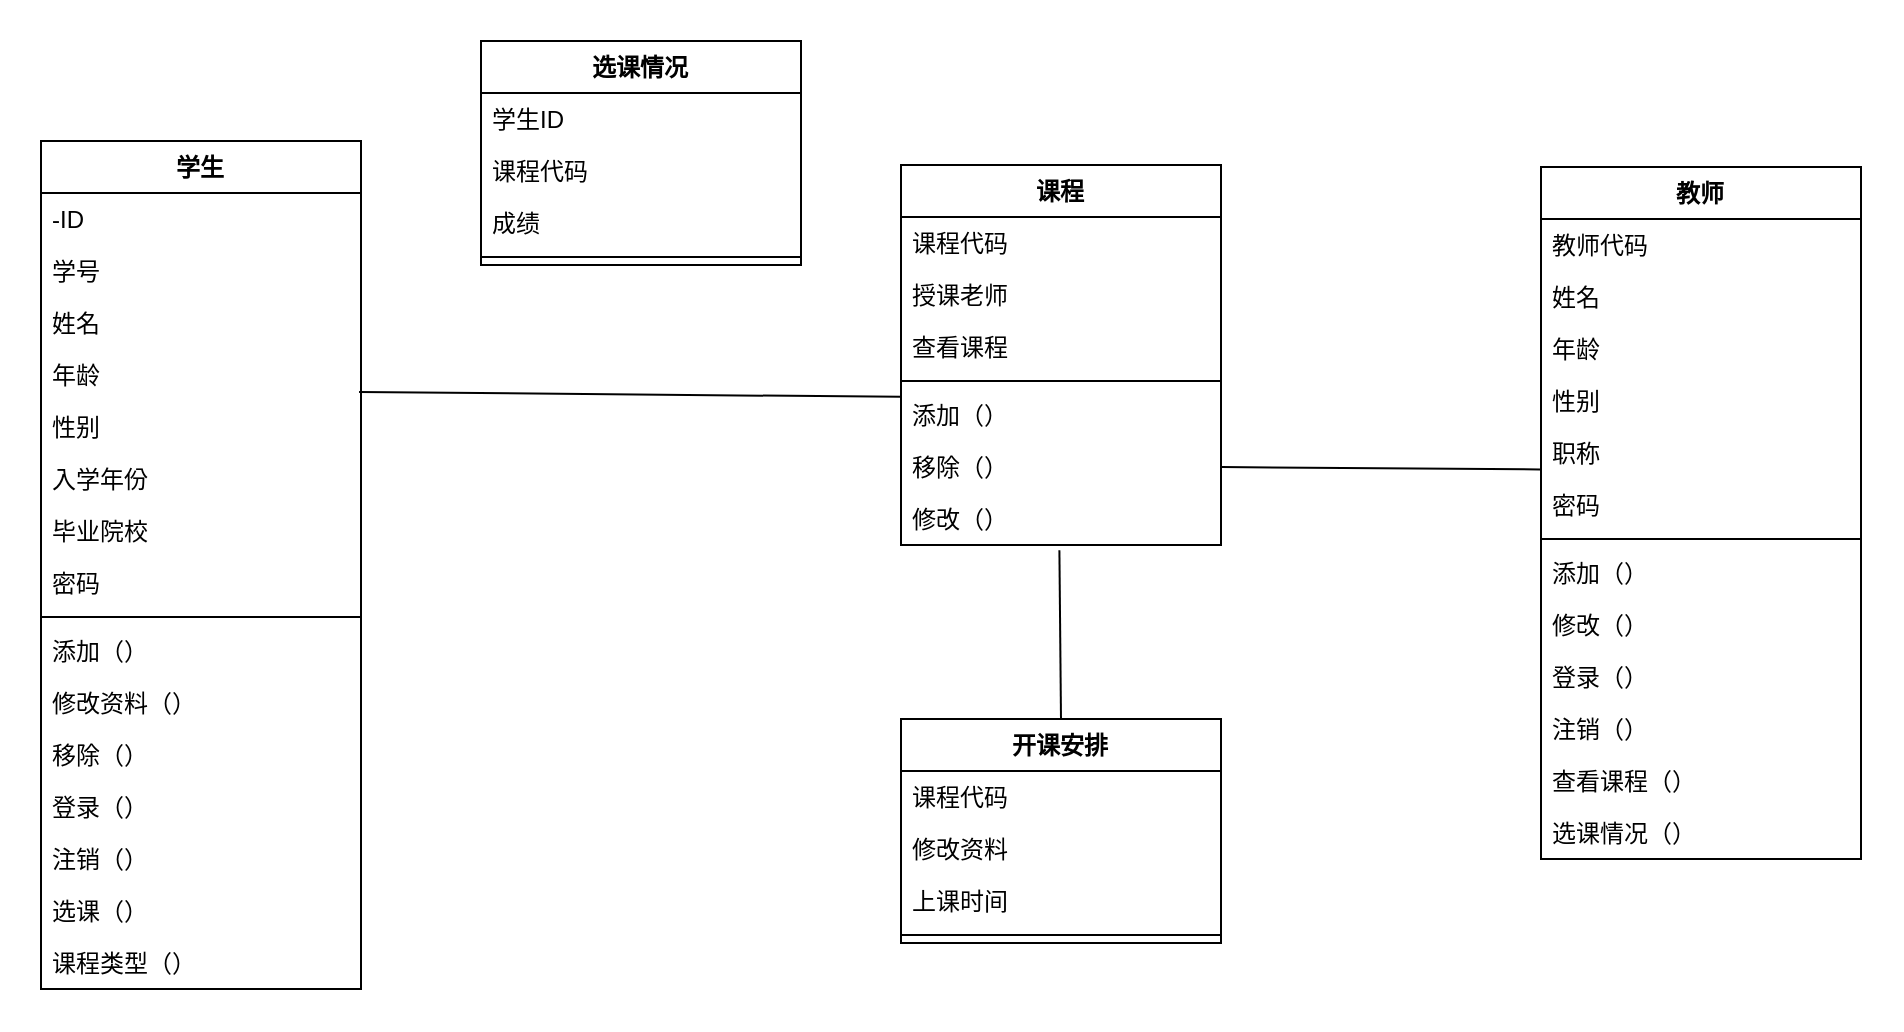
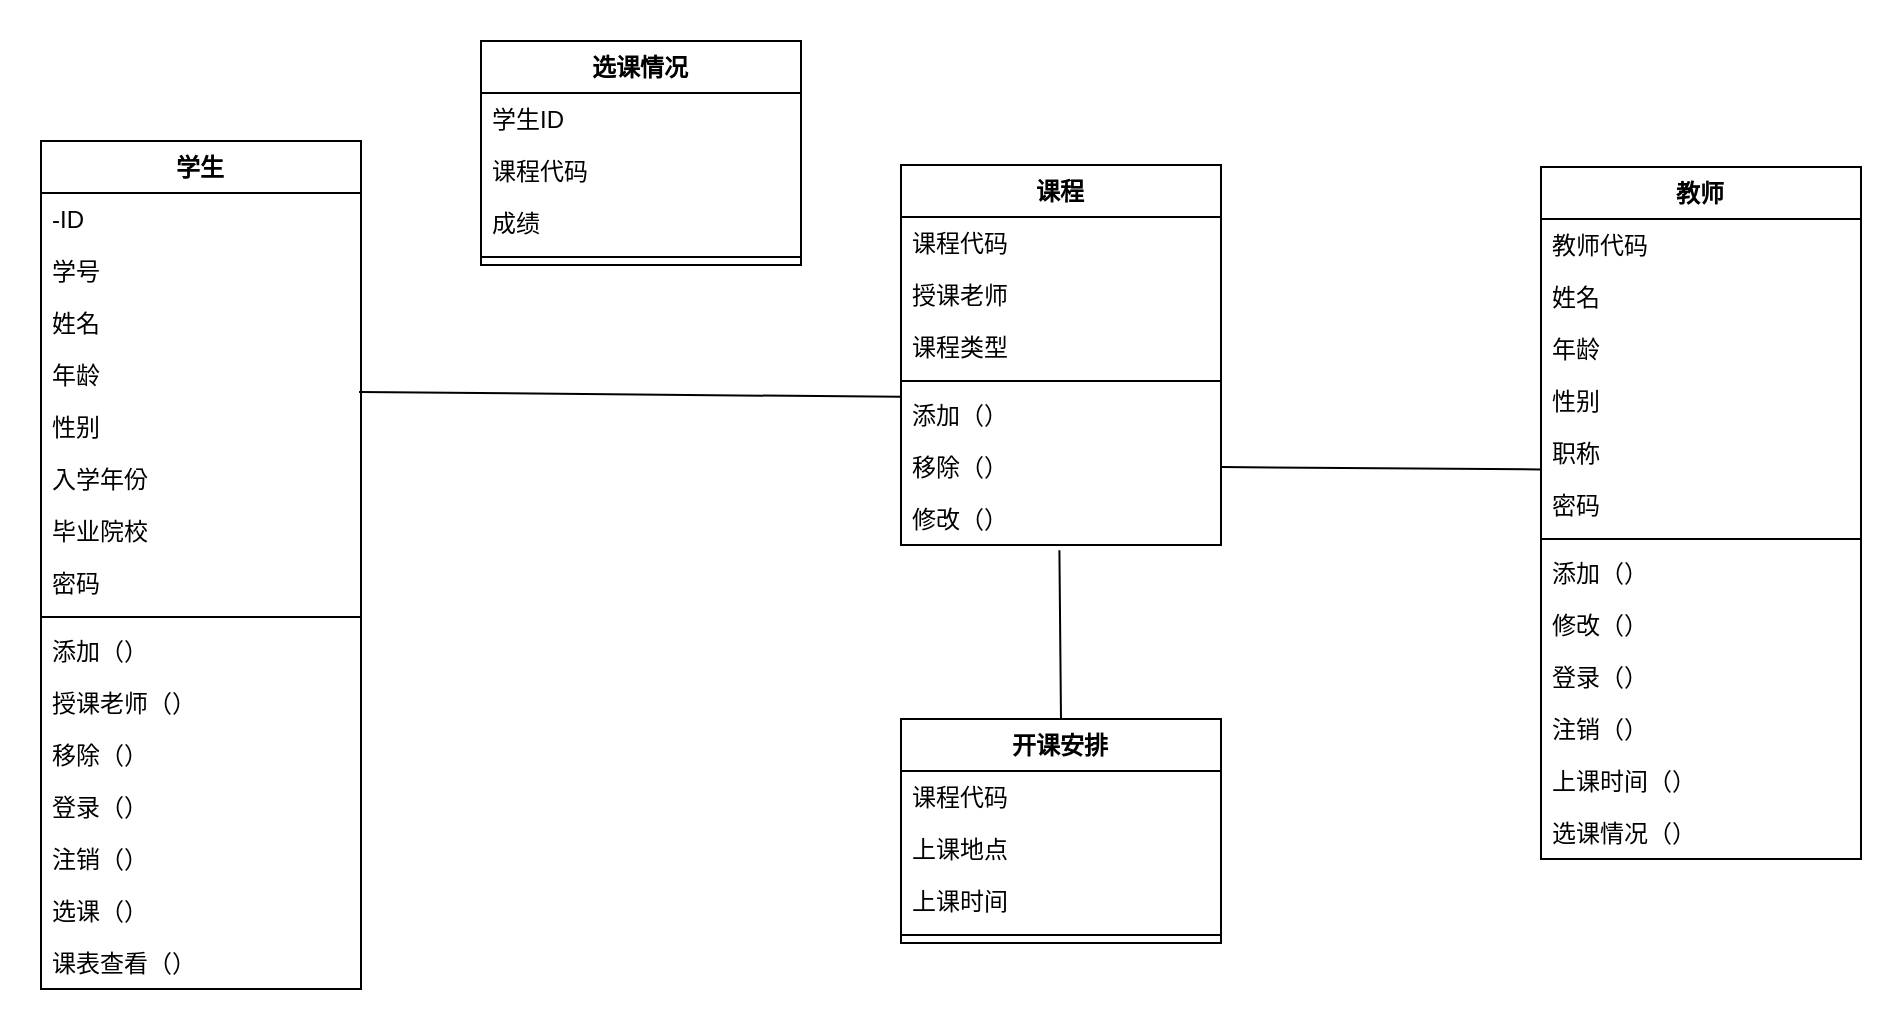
(960, 348) -> (960, 348)
(124, 704) -> (124, 704)
(1624, 782) -> (1624, 782)
(960, 850) -> (960, 850)
(124, 964) -> (124, 964)
